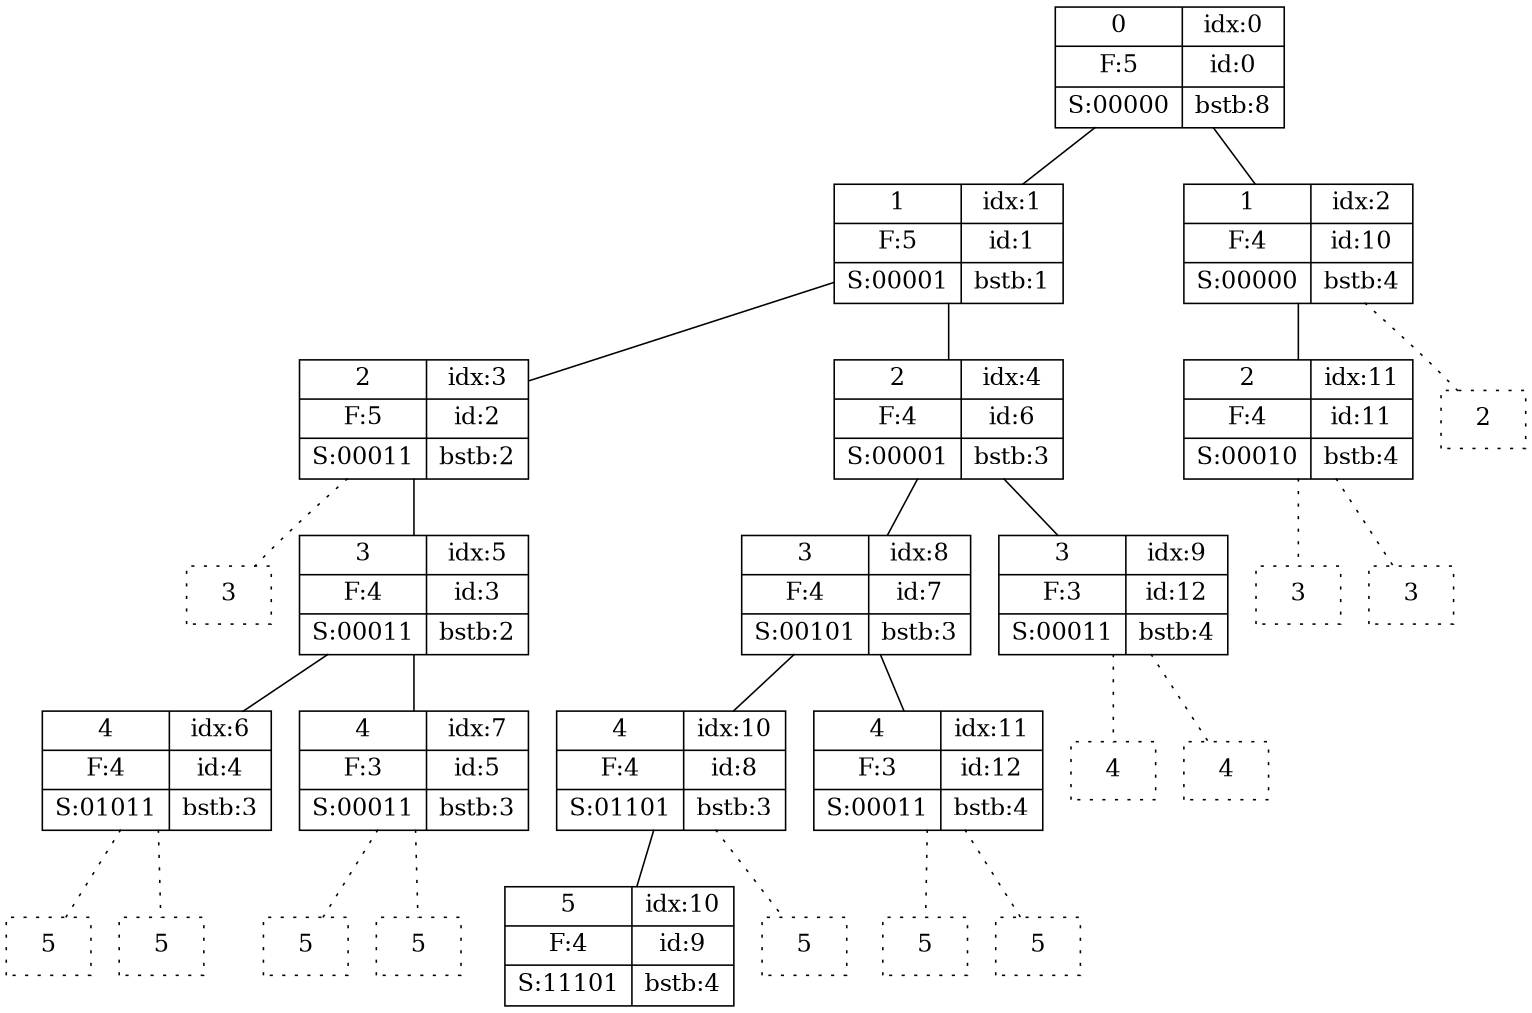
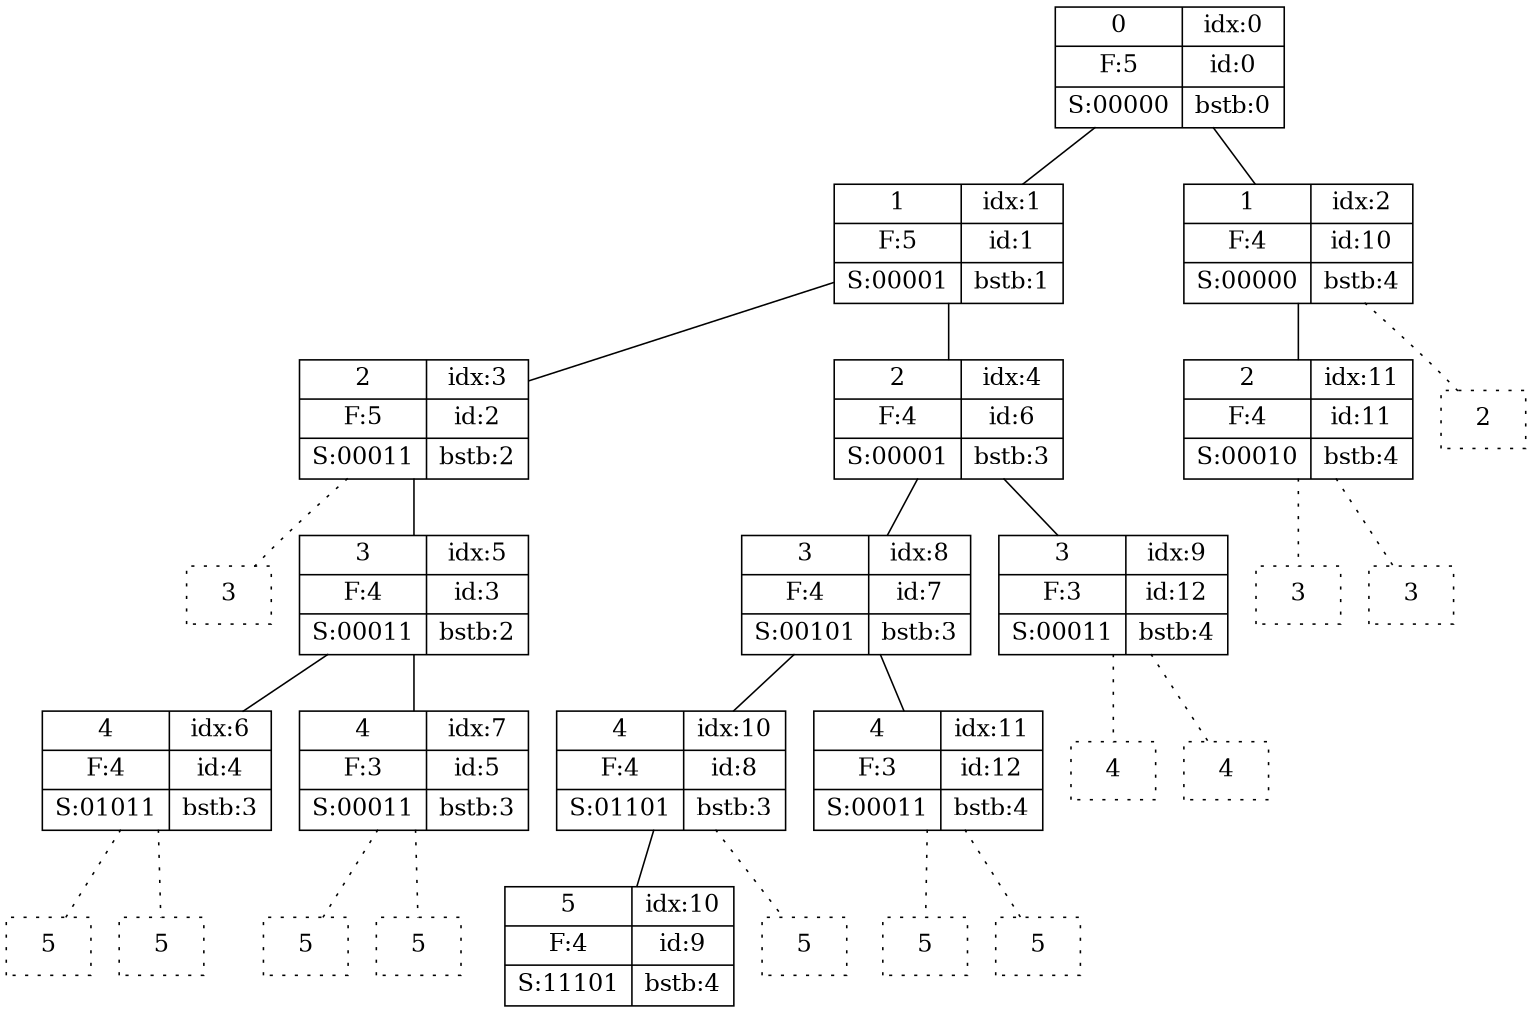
(1233, 106) -> (1233, 106)
